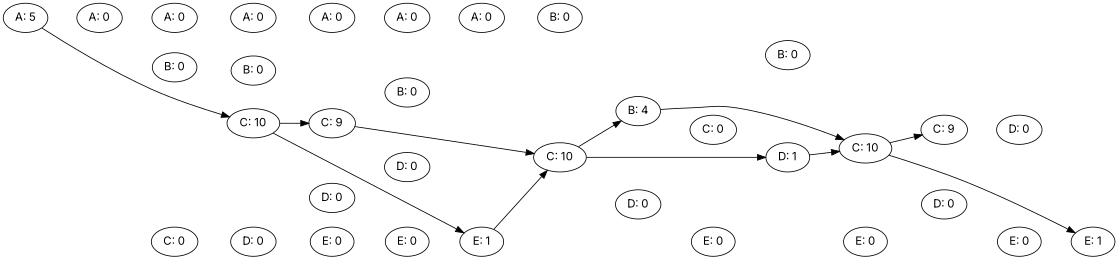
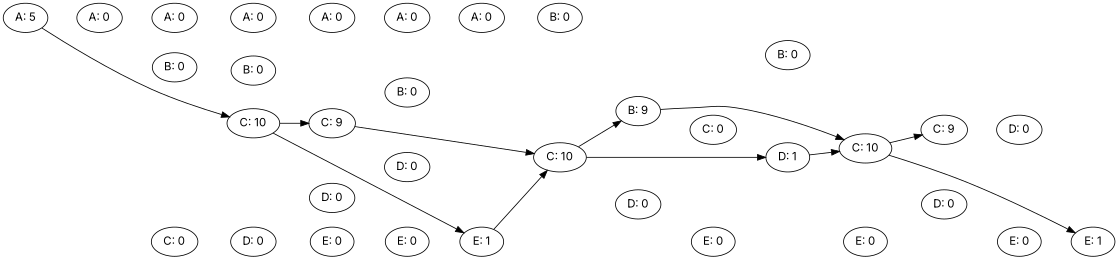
(638, 111) -> (638, 111)
